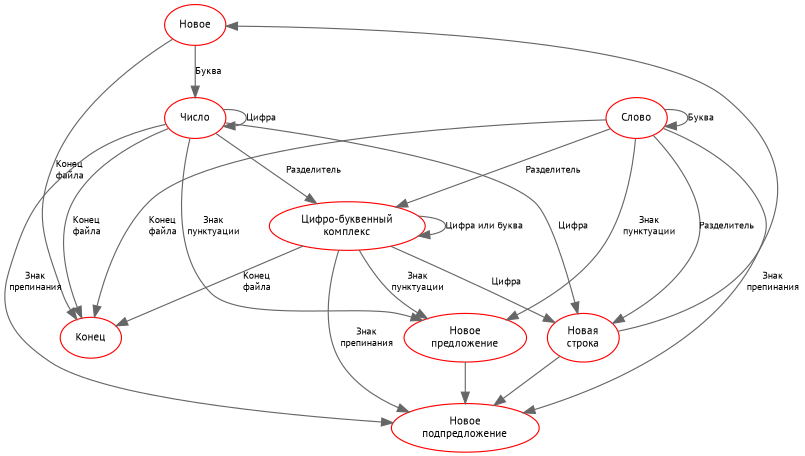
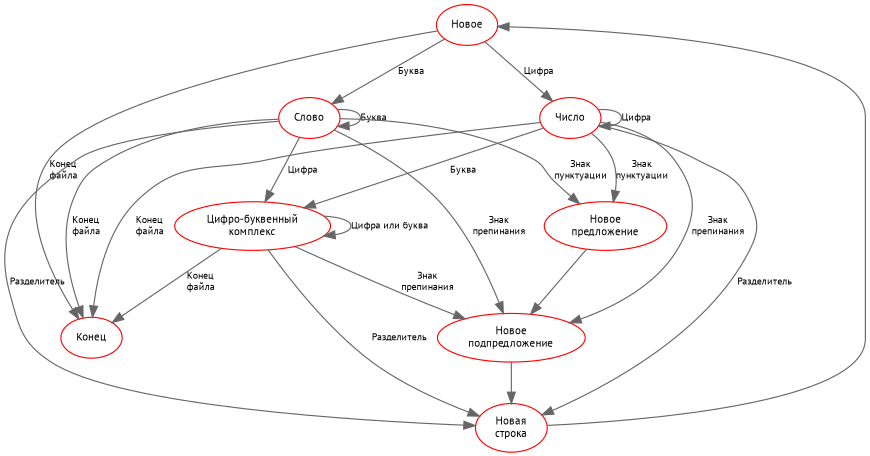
none -> (393, 69)
(209, 71) -> (539, 71)
(314, 170) -> (464, 170)
(553, 170) -> (303, 170)
(574, 226) -> (765, 282)
(507, 282) -> (400, 338)
(384, 285) -> none
(532, 377) -> (511, 377)
